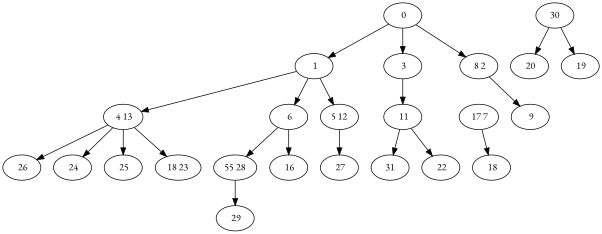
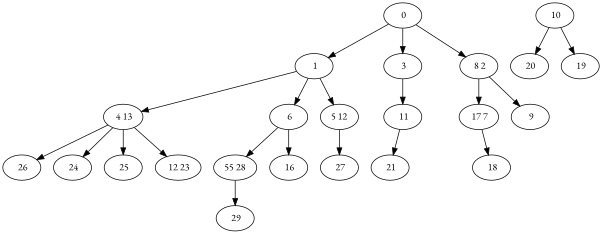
(555, 15) -> (555, 15)
none -> (479, 88)
(178, 168) -> (178, 168)
(390, 168) -> (390, 168)
(441, 168) -> none
